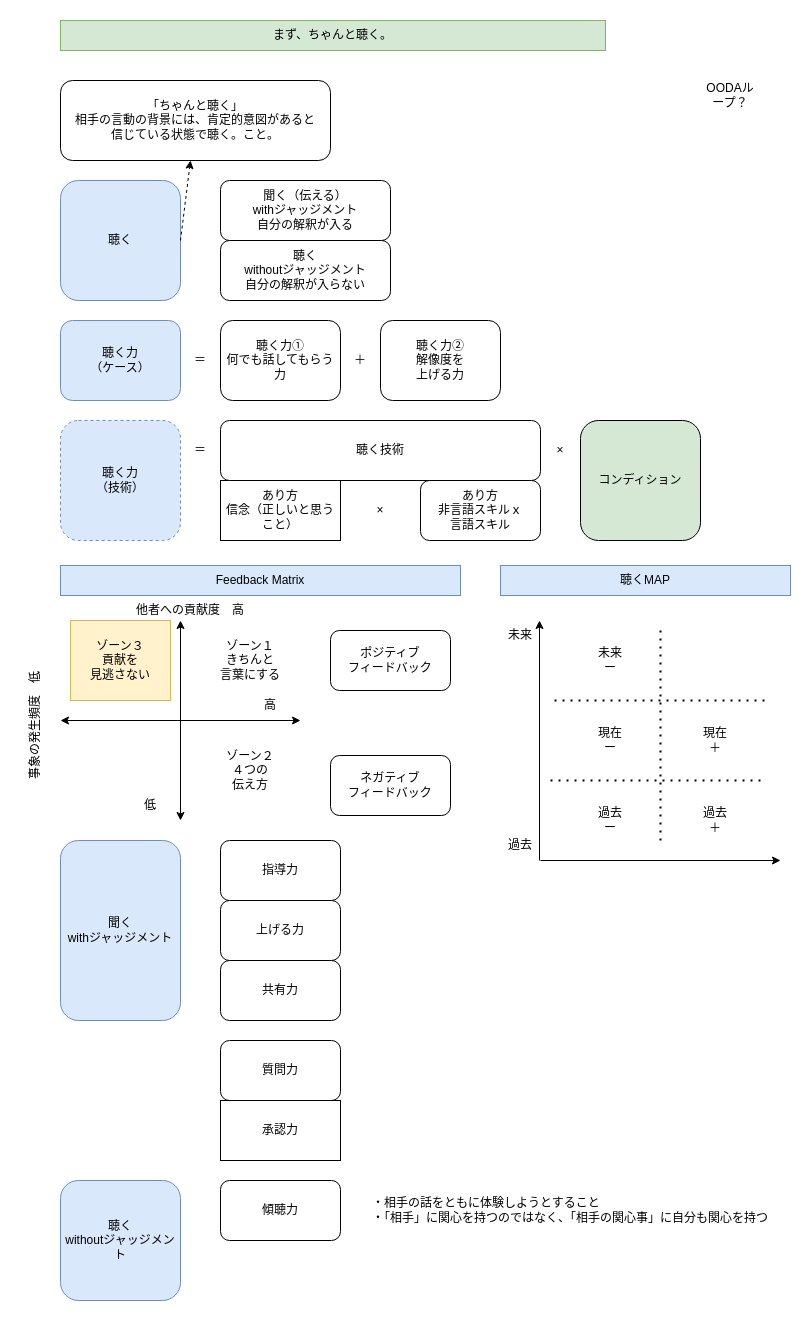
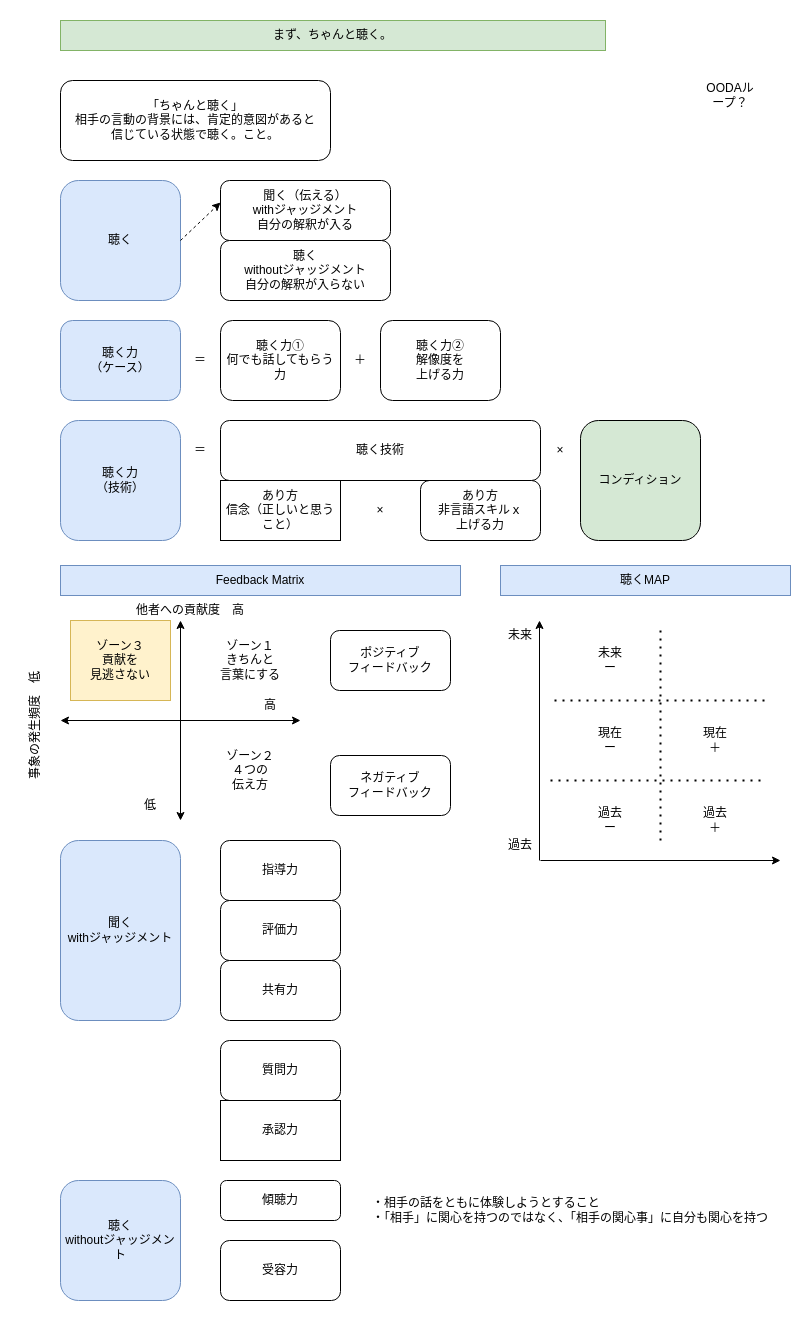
(185, 204) -> (198, 224)
(121, 481) -> (121, 481)
(481, 511) -> (481, 511)
(281, 931) -> (281, 931)
(281, 1211) -> (281, 1201)
none -> (281, 1271)
